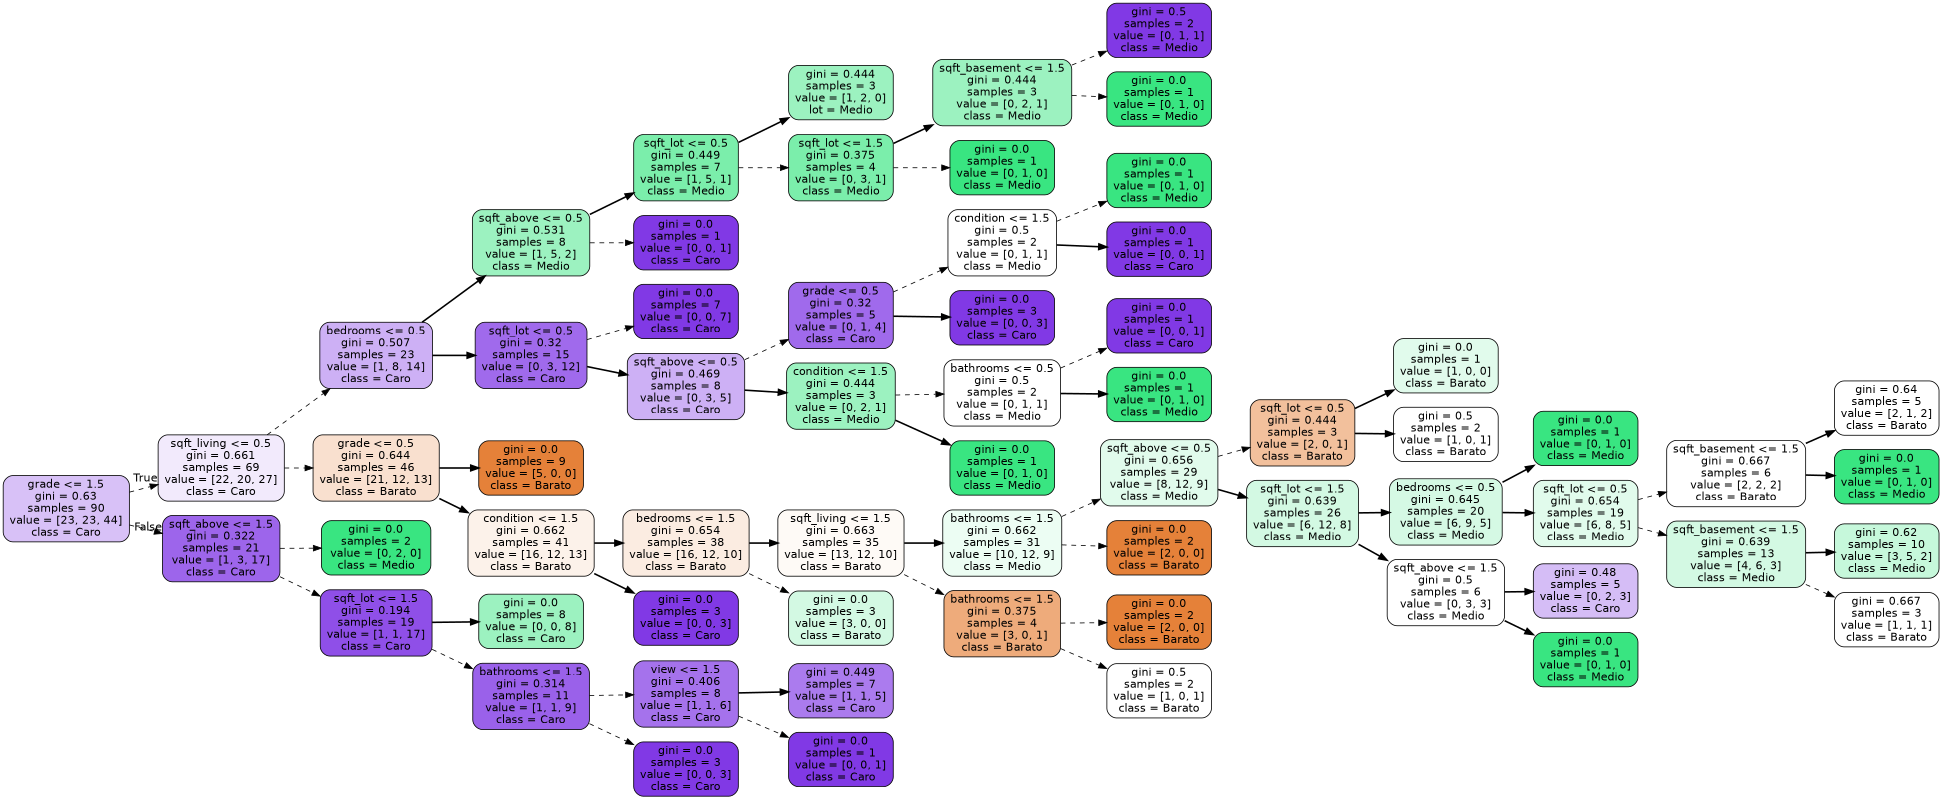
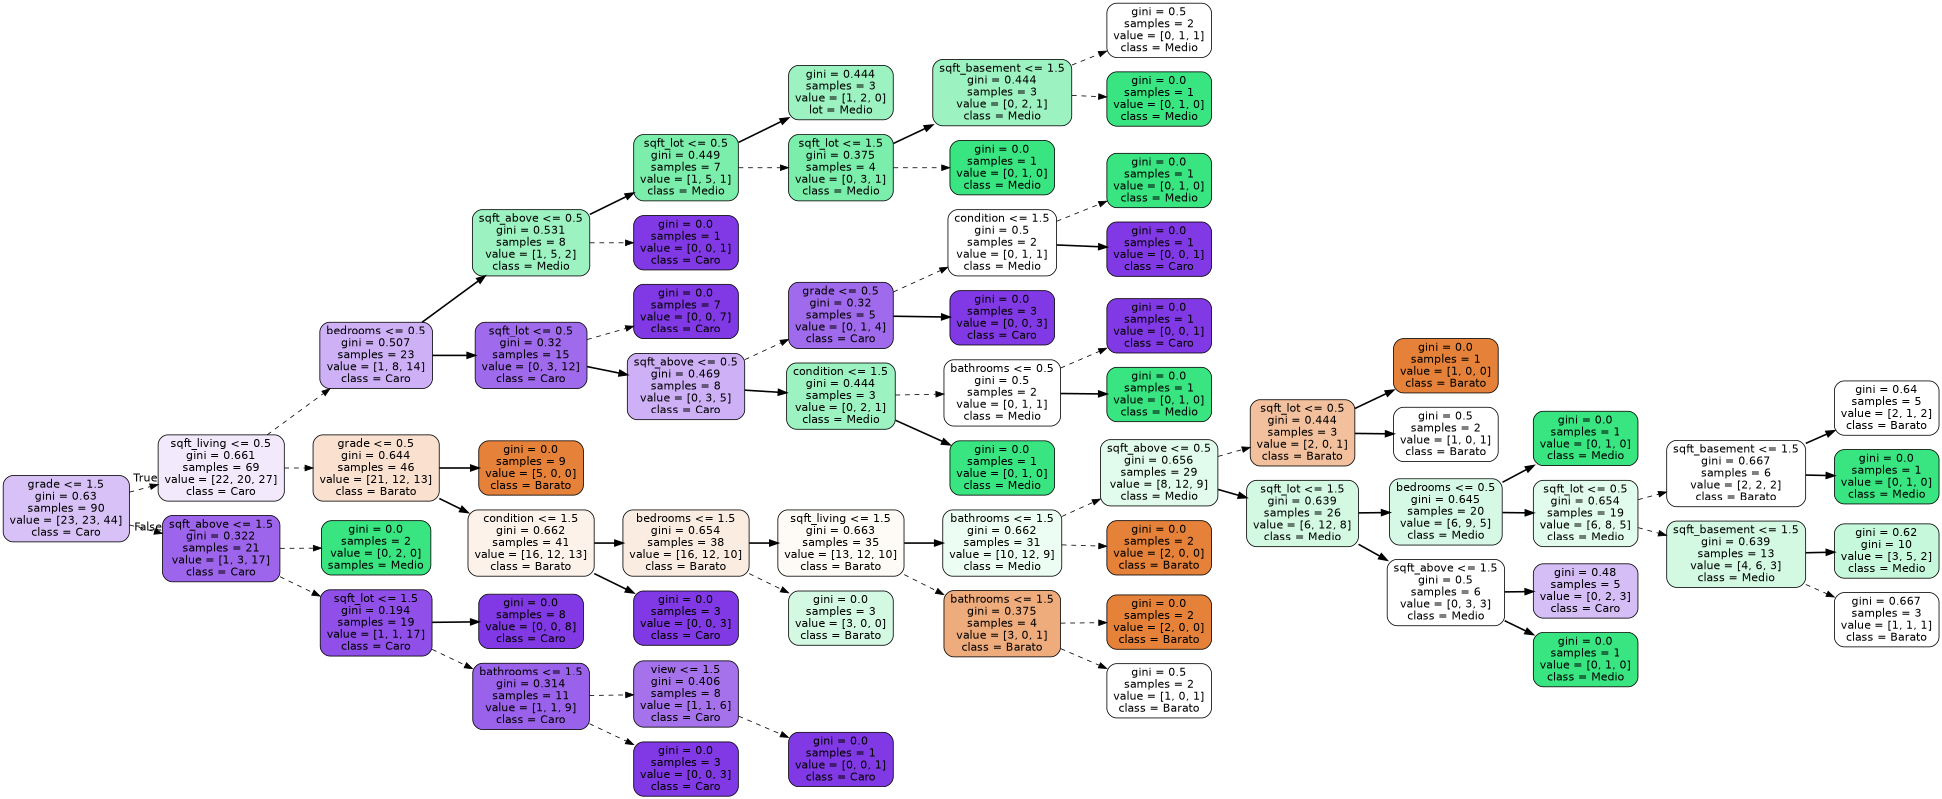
(1159, 30) -> (1159, 30)
(1446, 366) -> (1446, 366)
(376, 548) -> (376, 548)
(1887, 551) -> (1887, 551)
(531, 621) -> (531, 621)
(841, 691) -> none
